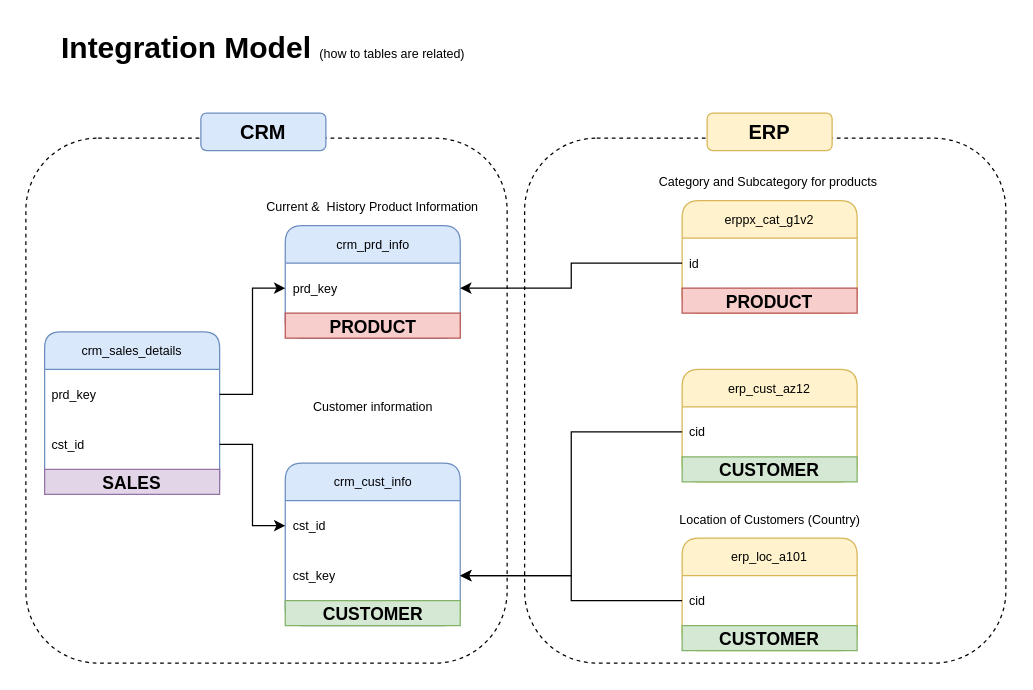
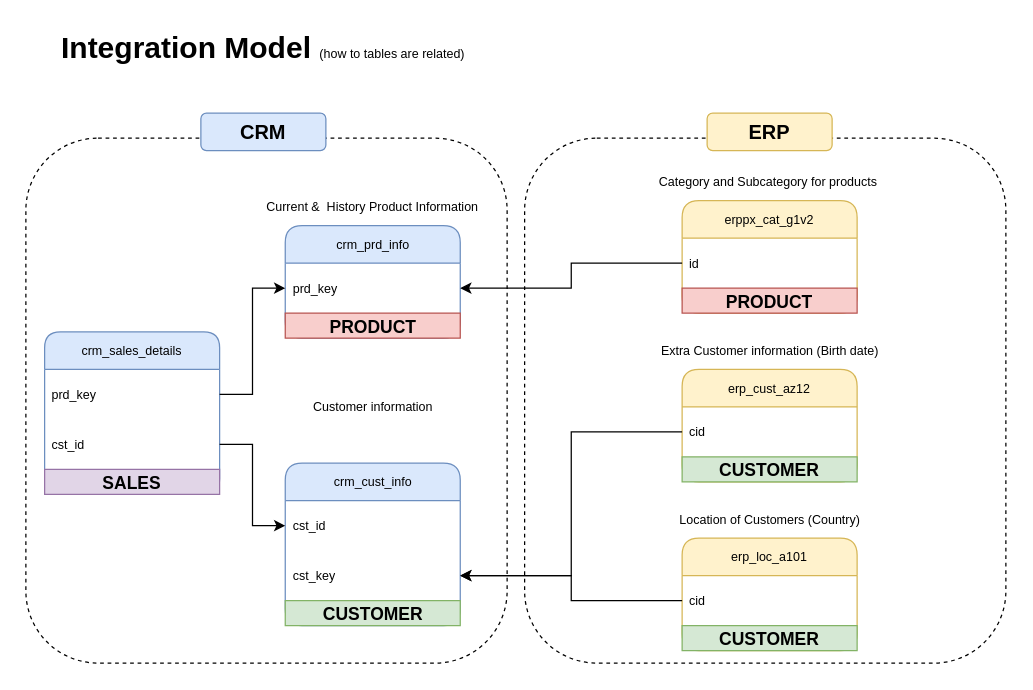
none -> (769, 351)
